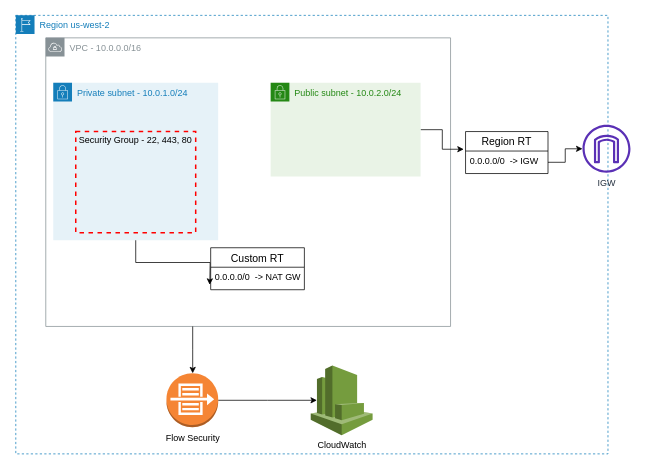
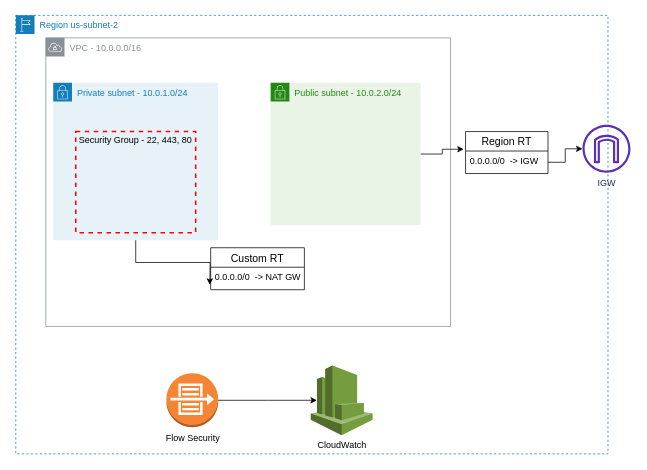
(77, 26) -> (82, 26)
(345, 130) -> (345, 154)
(192, 348) -> none
